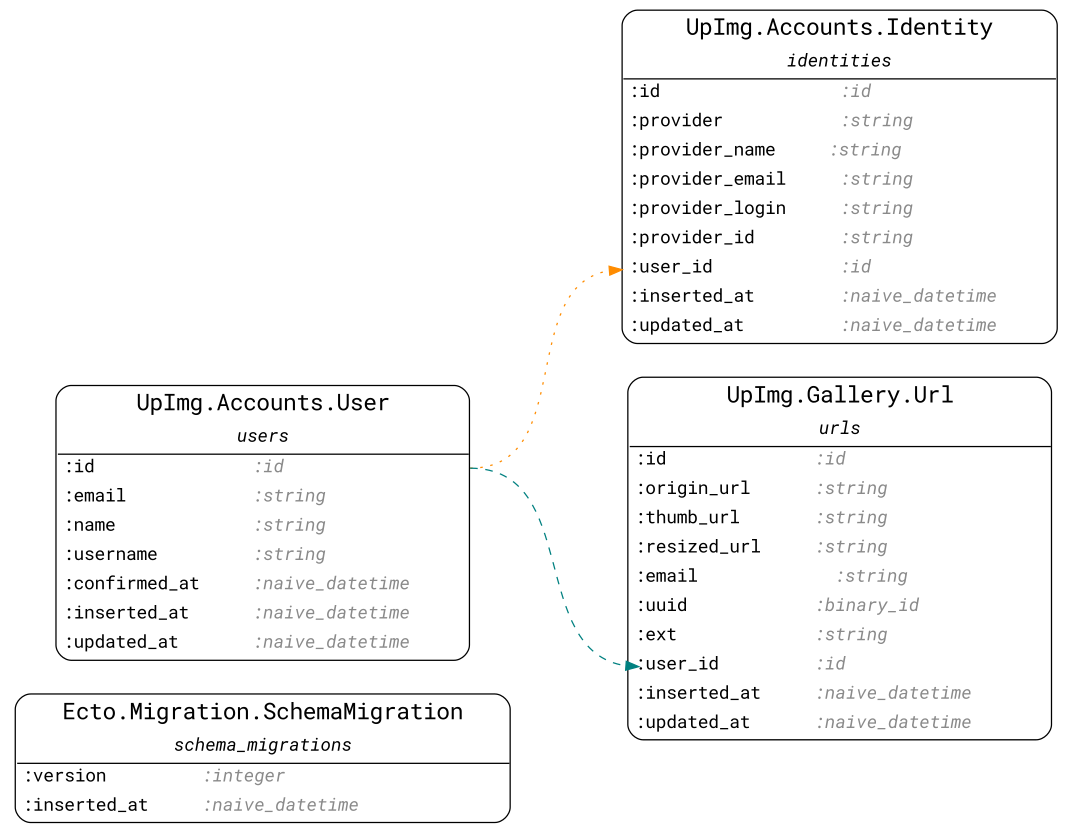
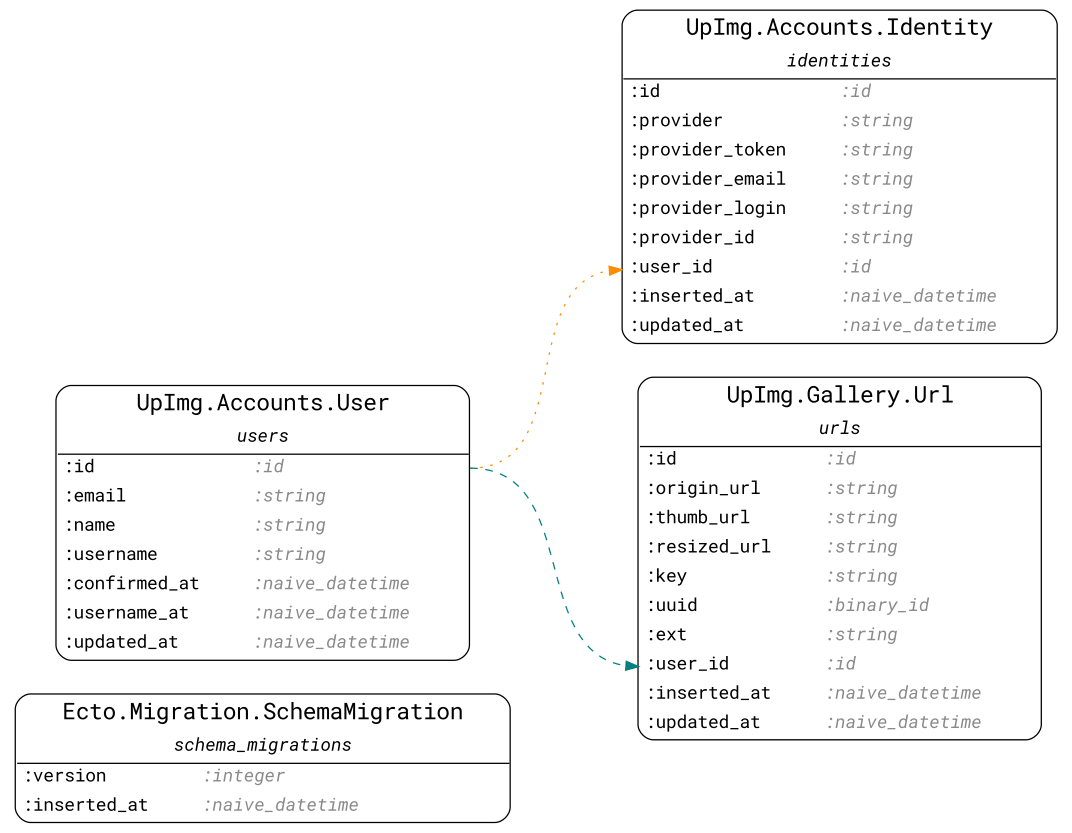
(728, 150) -> (734, 150)
(735, 576) -> (735, 576)
(158, 613) -> (158, 613)
